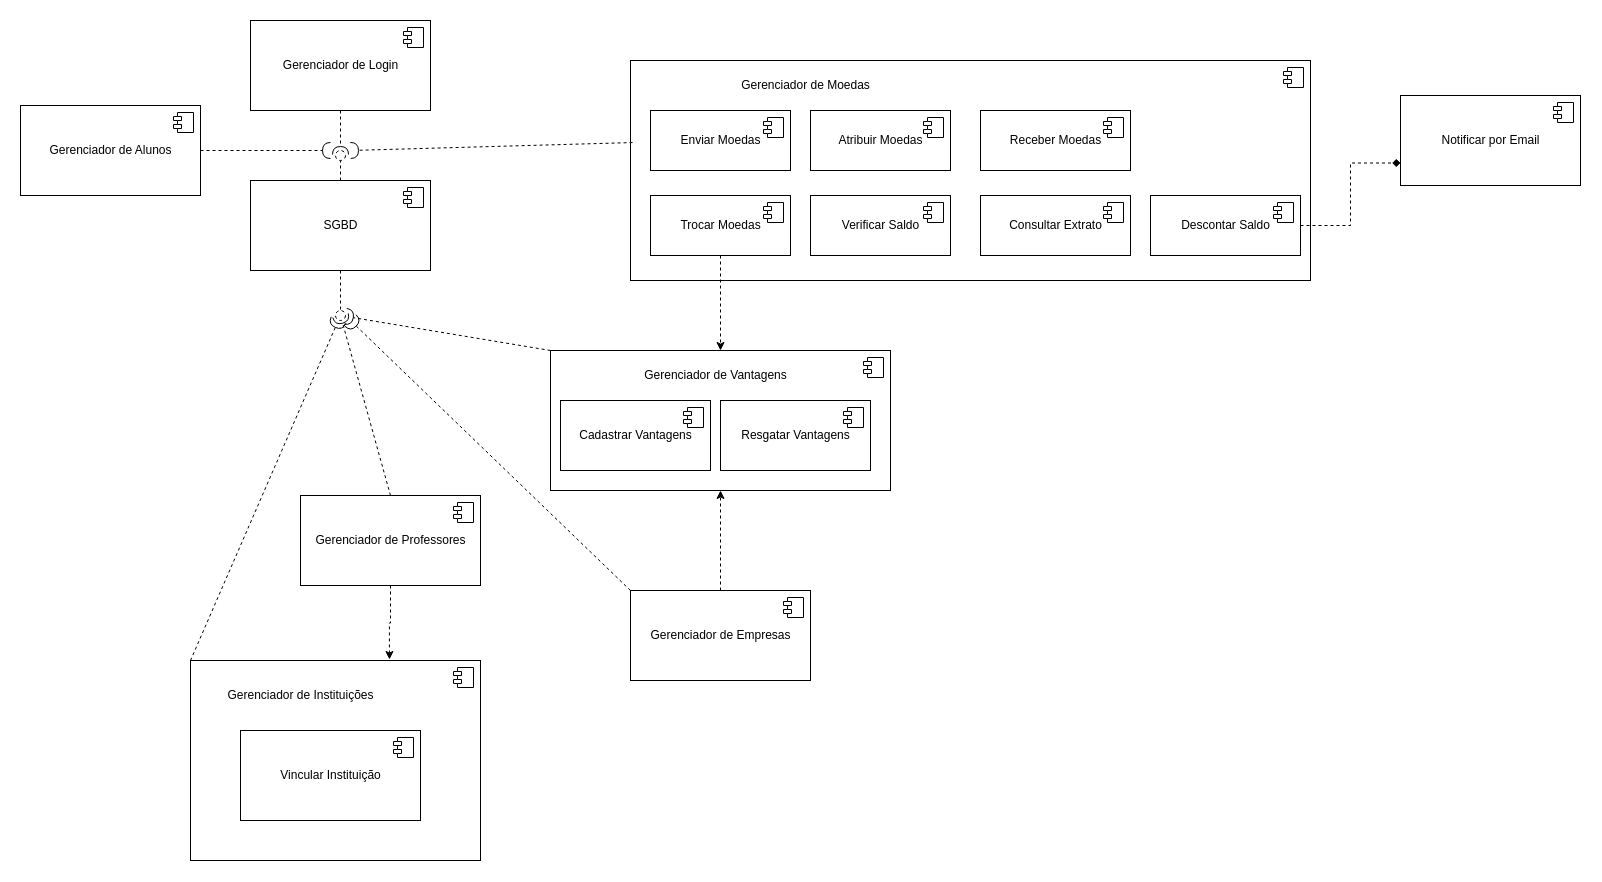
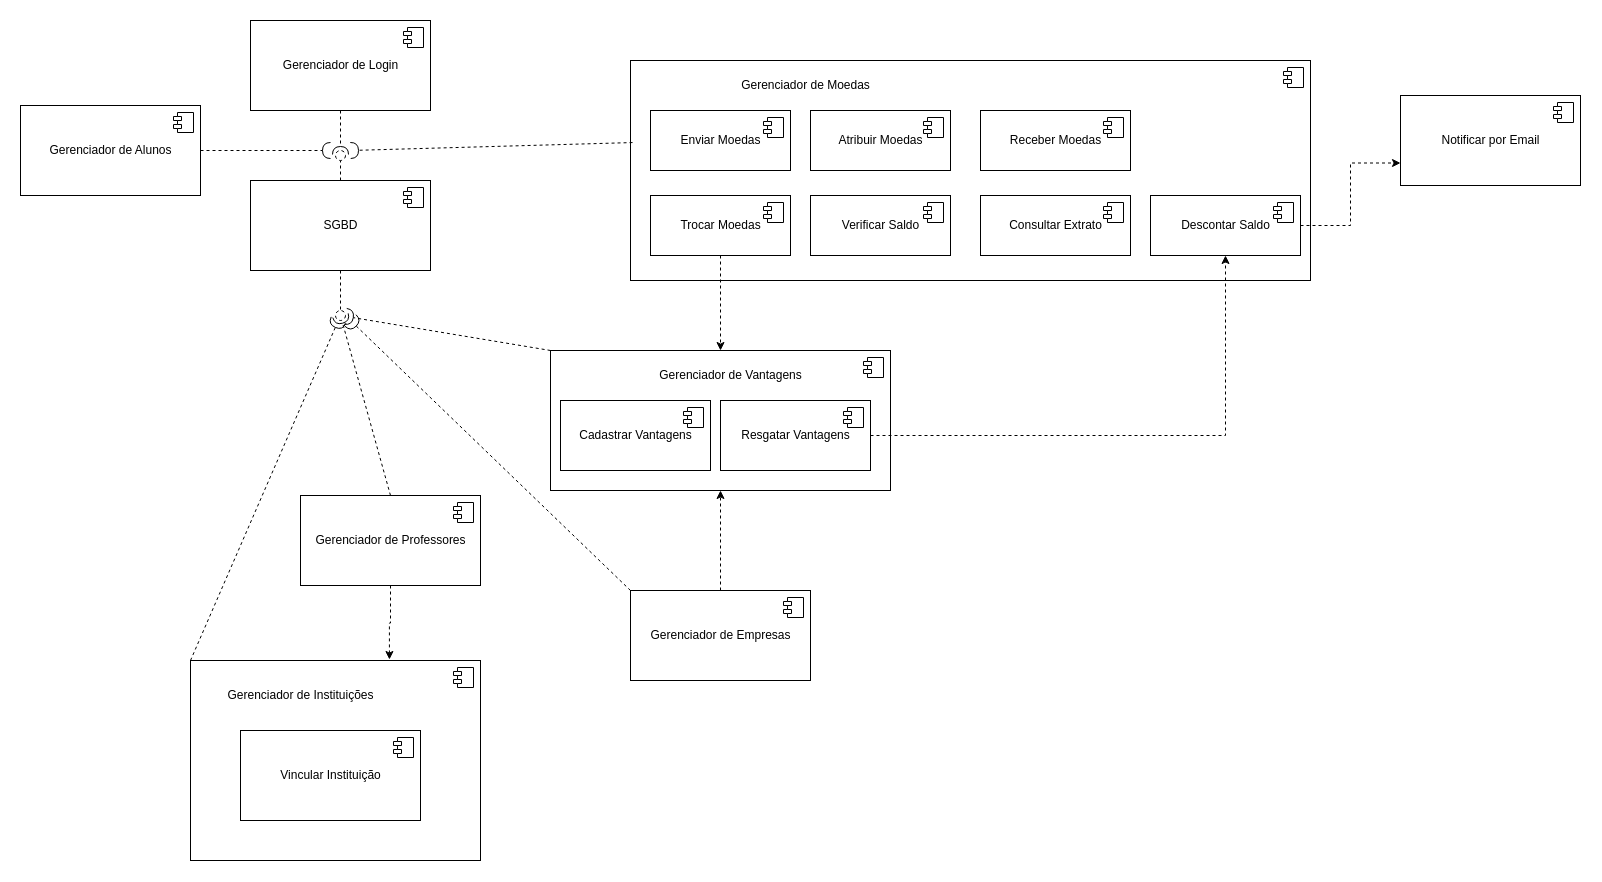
(1391, 163) -> (1392, 163)
(716, 376) -> (731, 376)
none -> (1135, 436)
